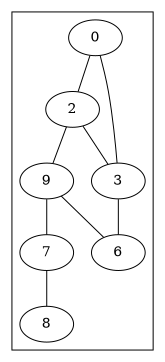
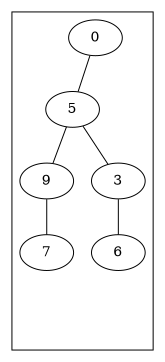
(73, 109) -> (73, 109)
(111, 109) -> none
(82, 217) -> none
(47, 324) -> none
